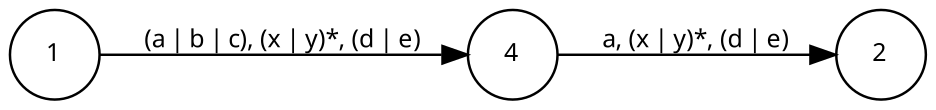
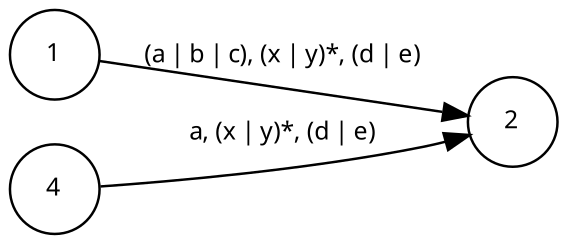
(271, 55) -> (271, 86)
